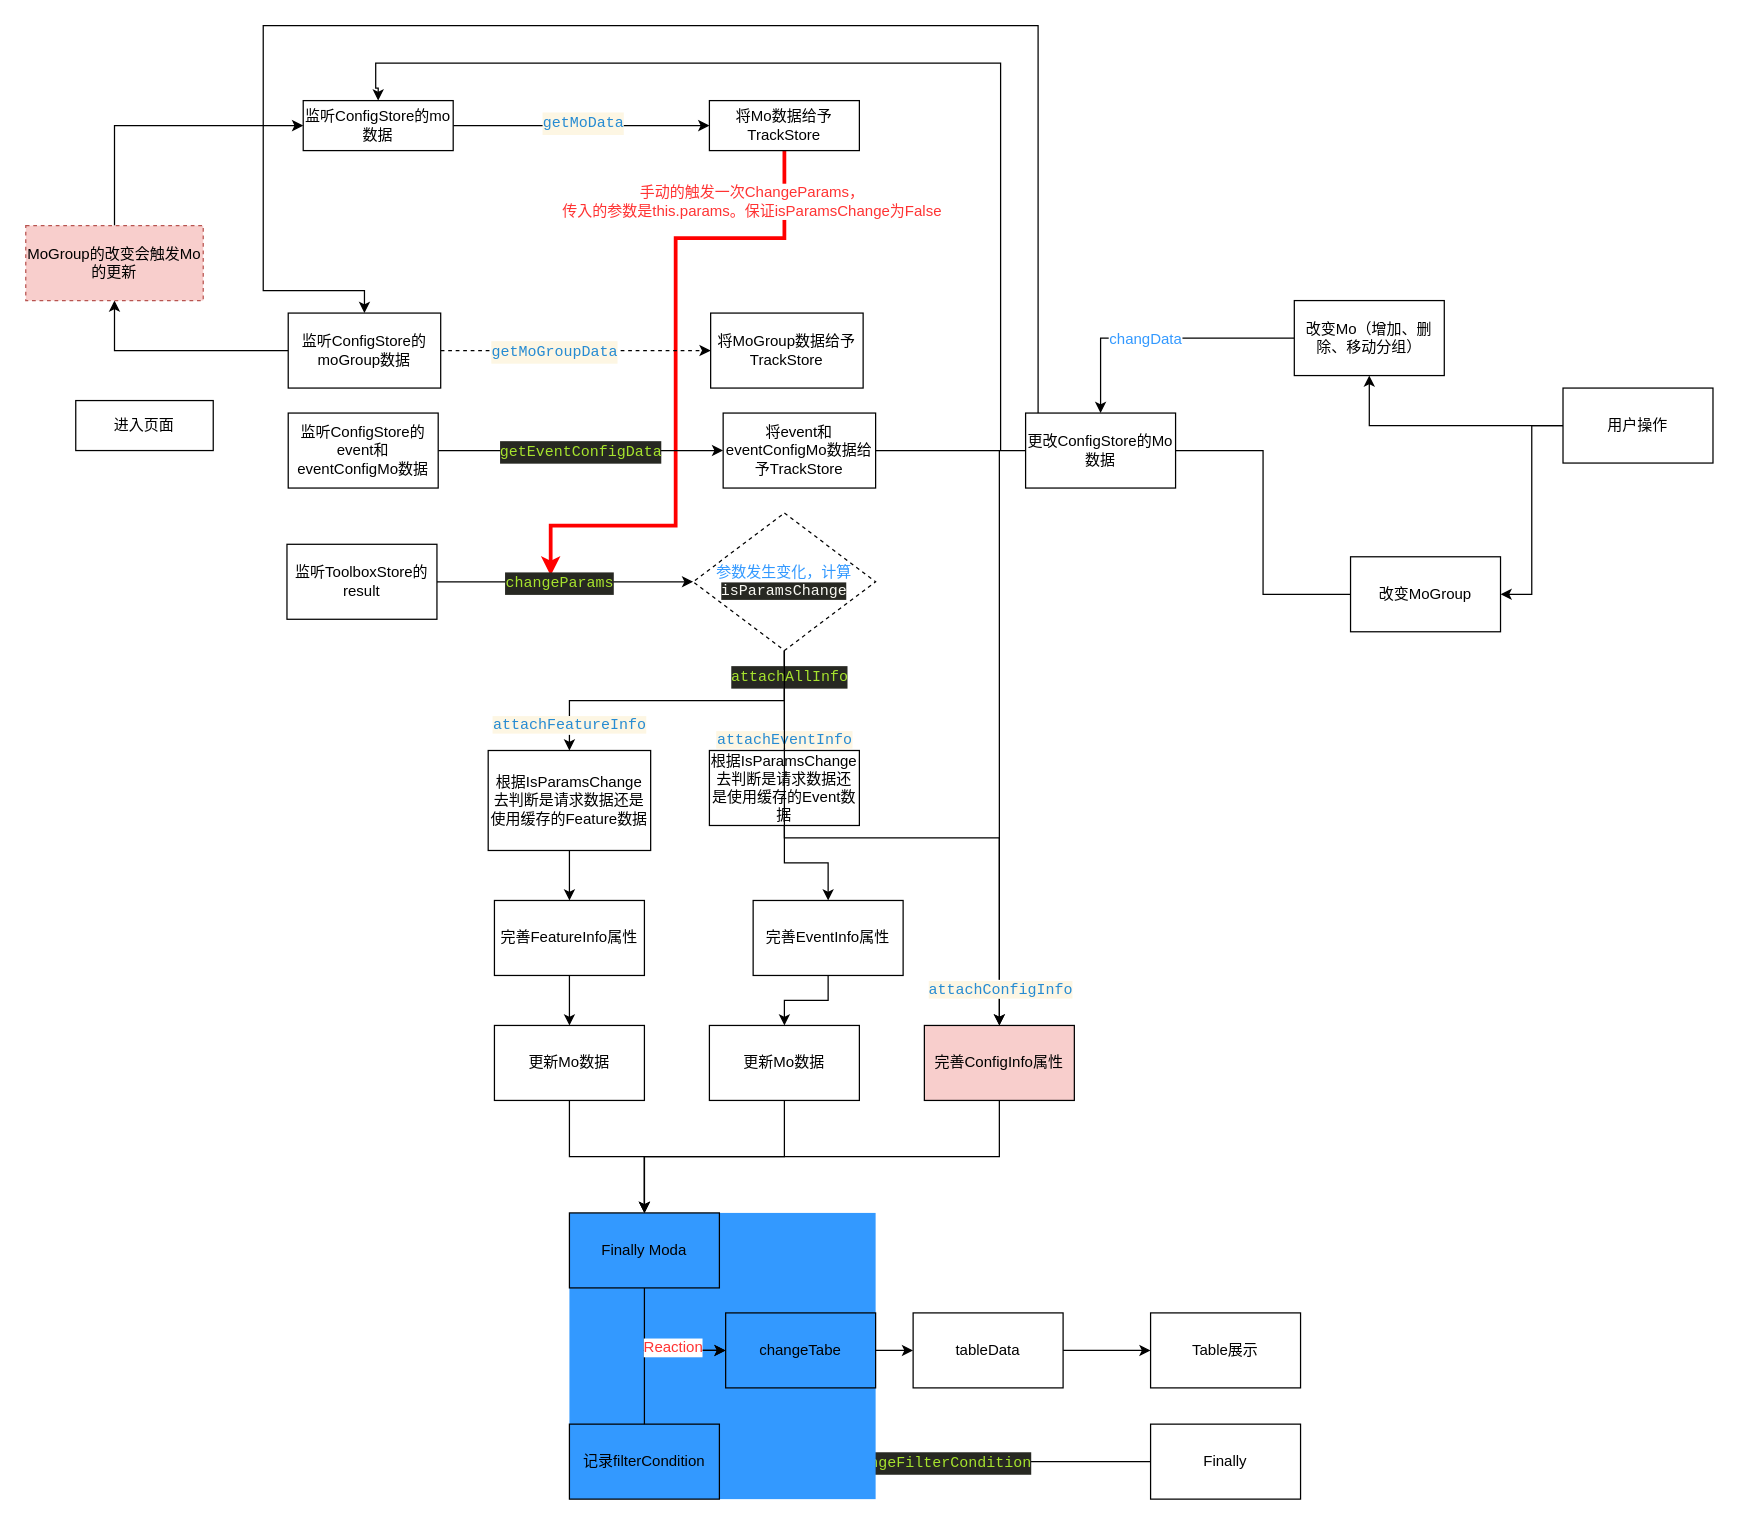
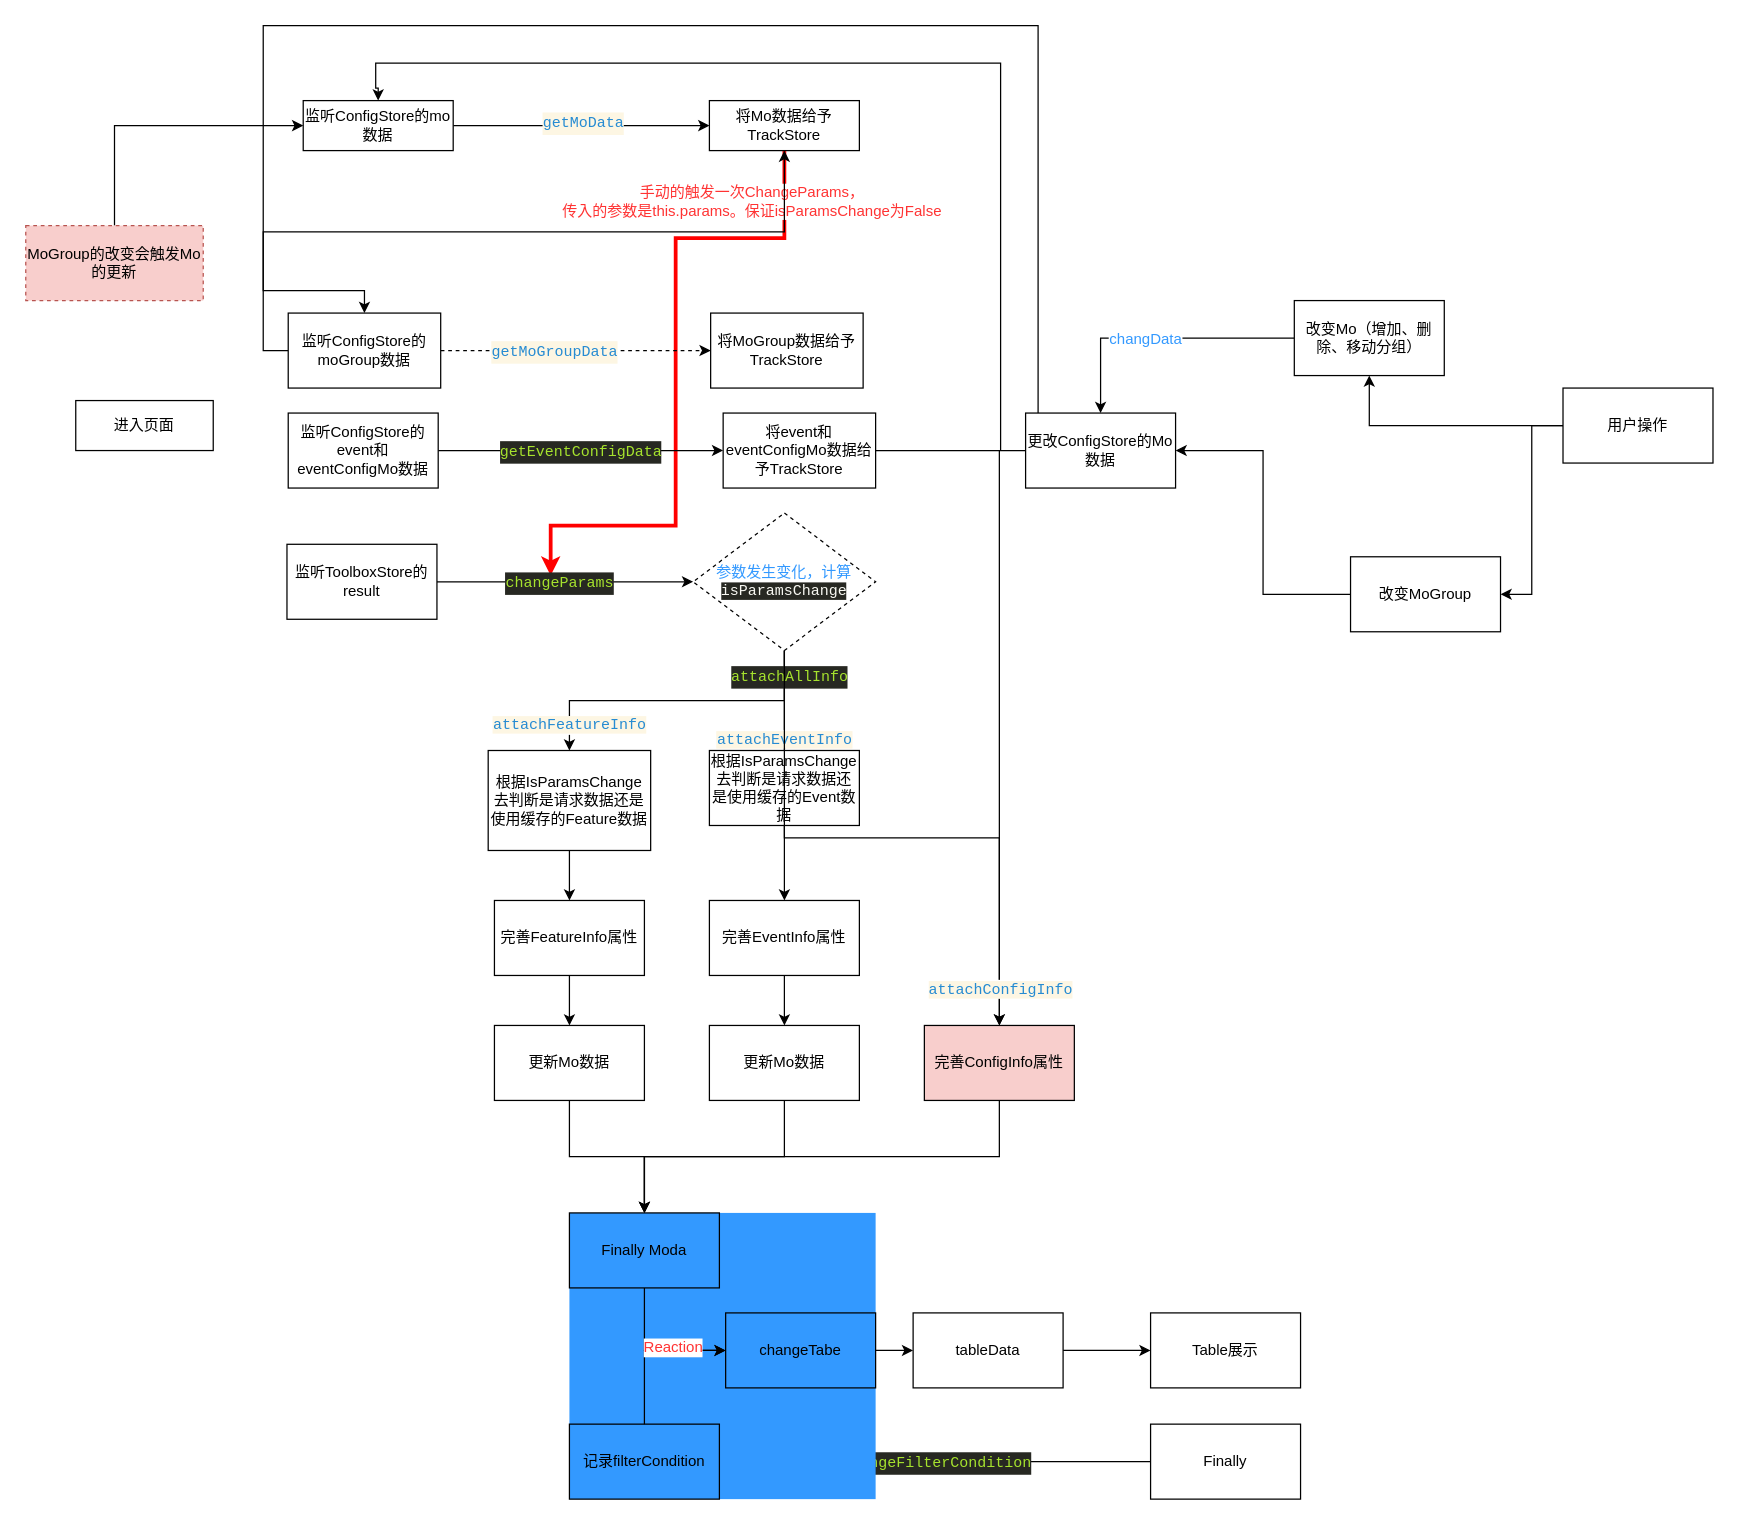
(169, 351) -> (524, 232)
(1182, 451) -> (1186, 451)
(828, 938) -> (784, 938)
